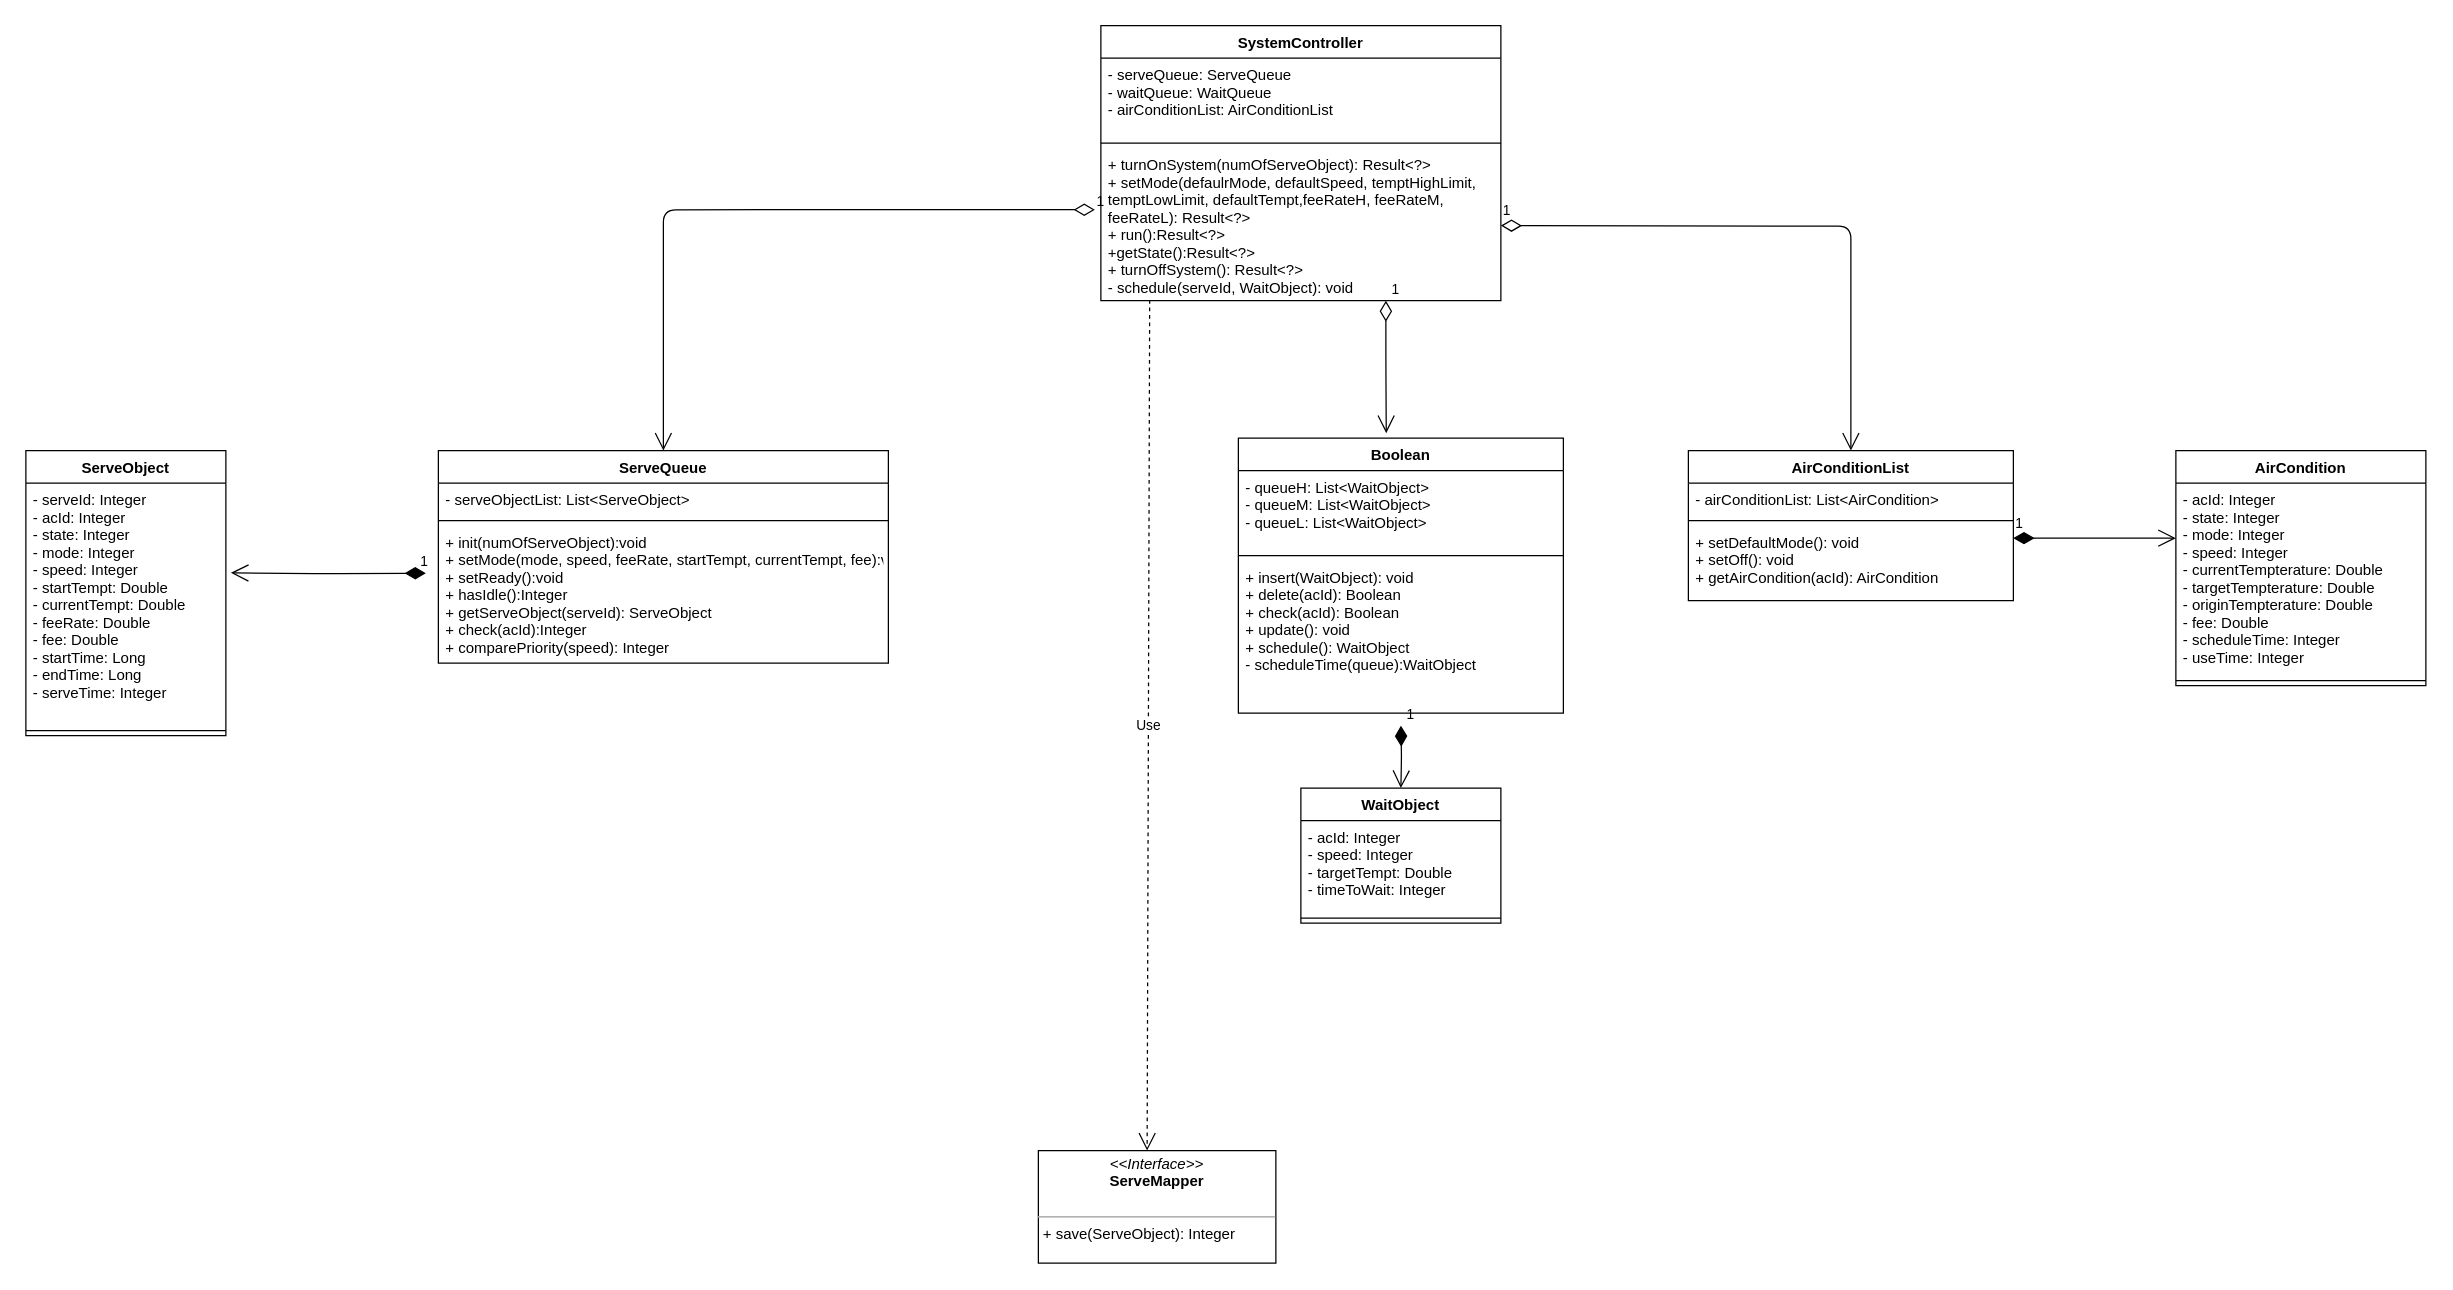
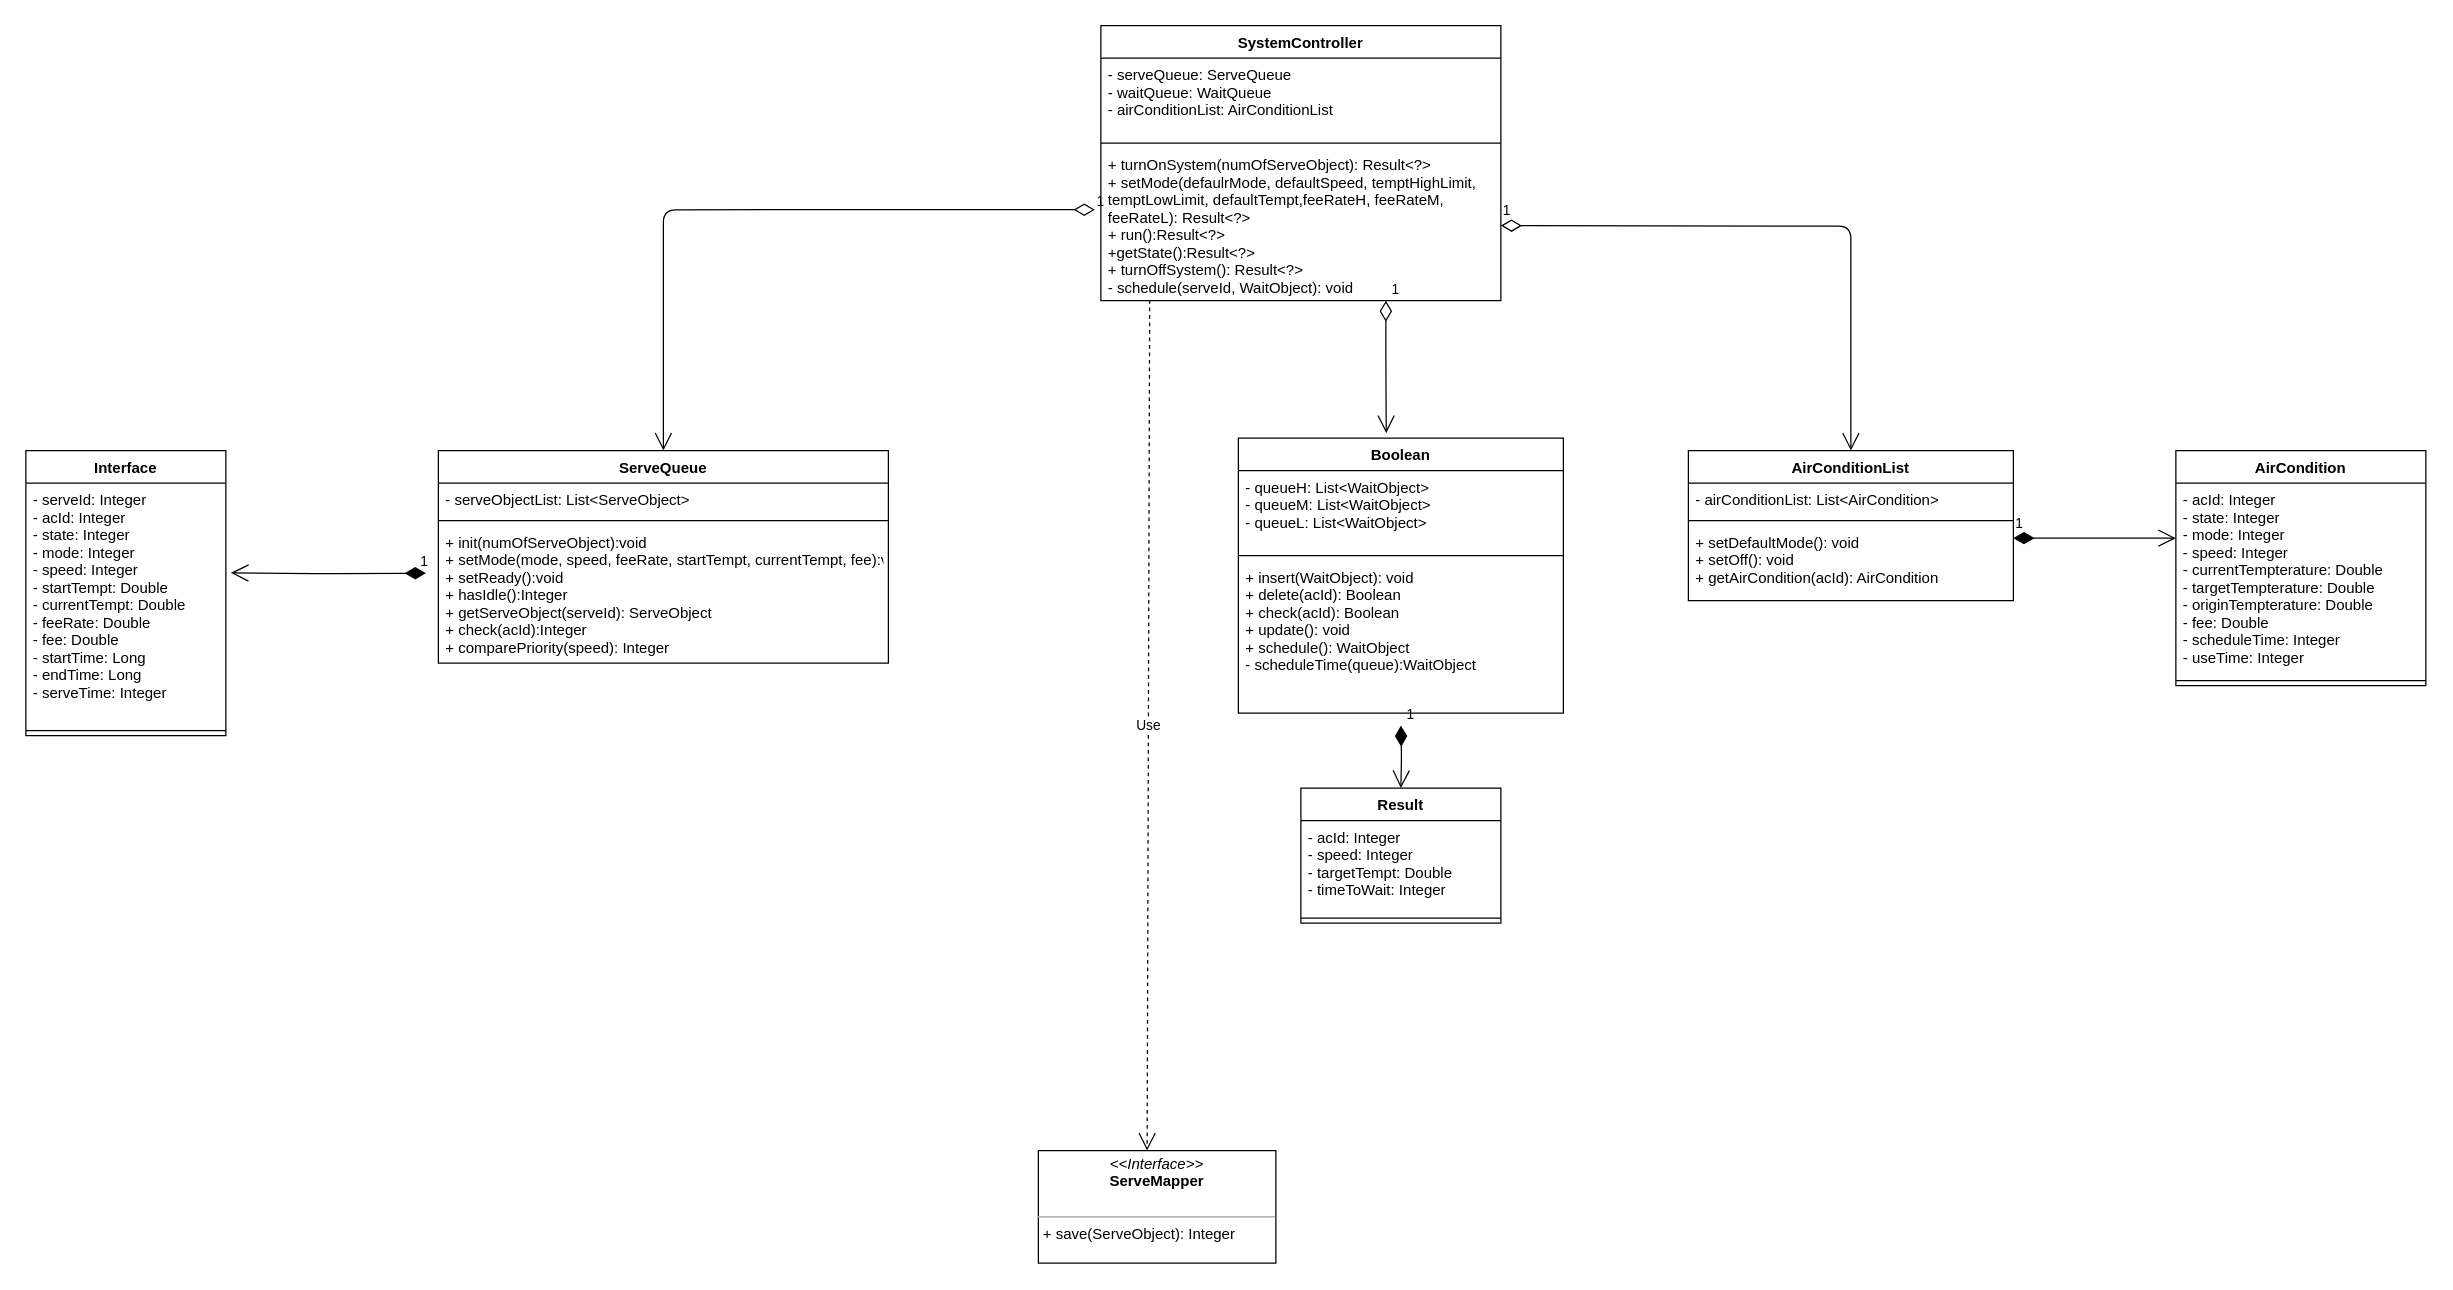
(125, 468) -> (125, 468)
(1400, 805) -> (1400, 805)
